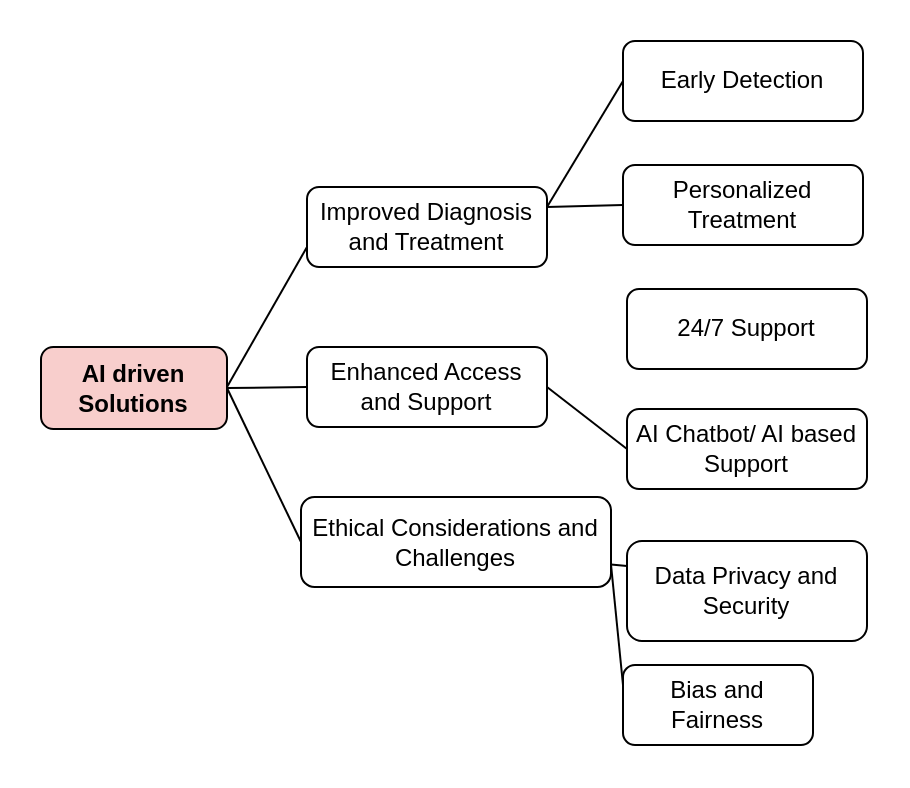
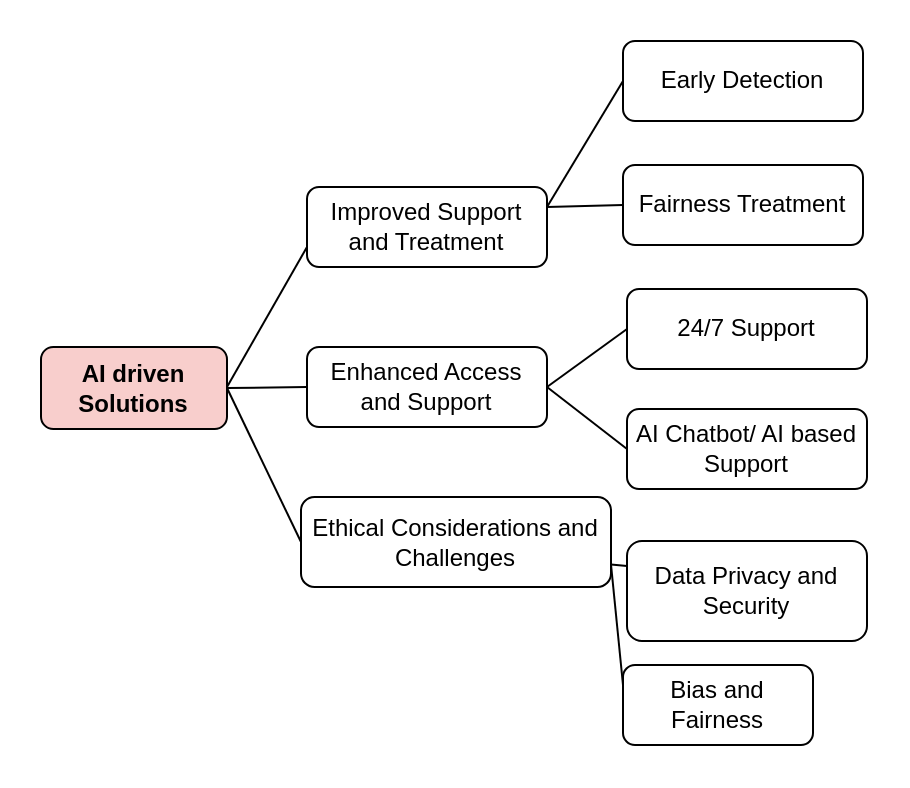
(743, 205) -> (743, 205)
(427, 227) -> (427, 227)
none -> (587, 358)
